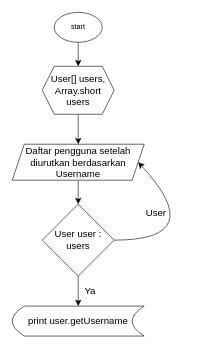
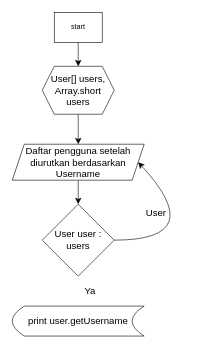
(78, 27) -> (78, 27)
(78, 299) -> none
